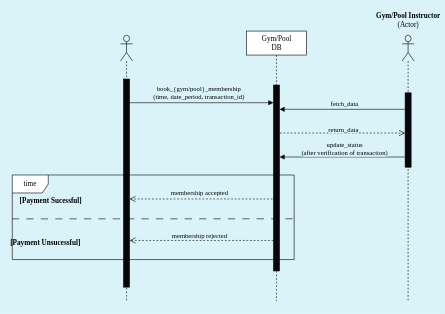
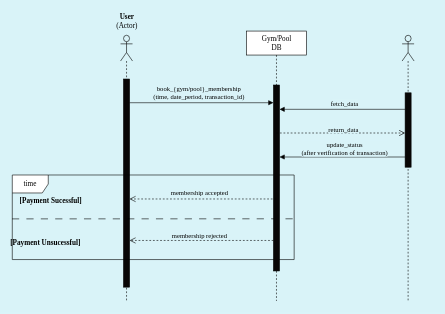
(408, 20) -> none
none -> (127, 21)
